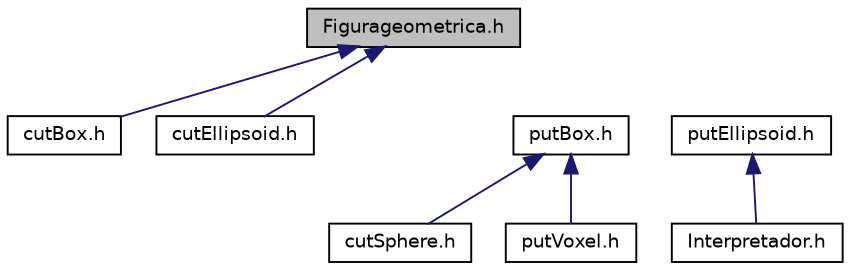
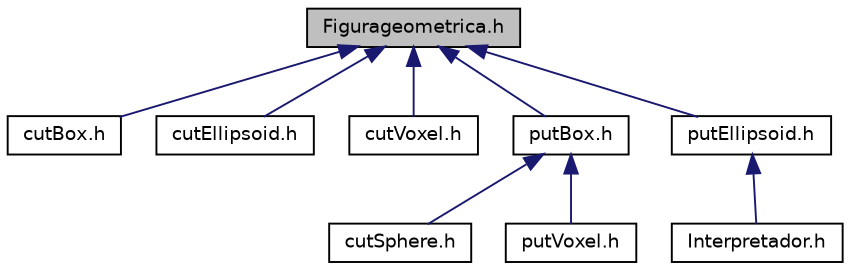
none -> (592, 84)
none -> (501, 87)
none -> (414, 135)
